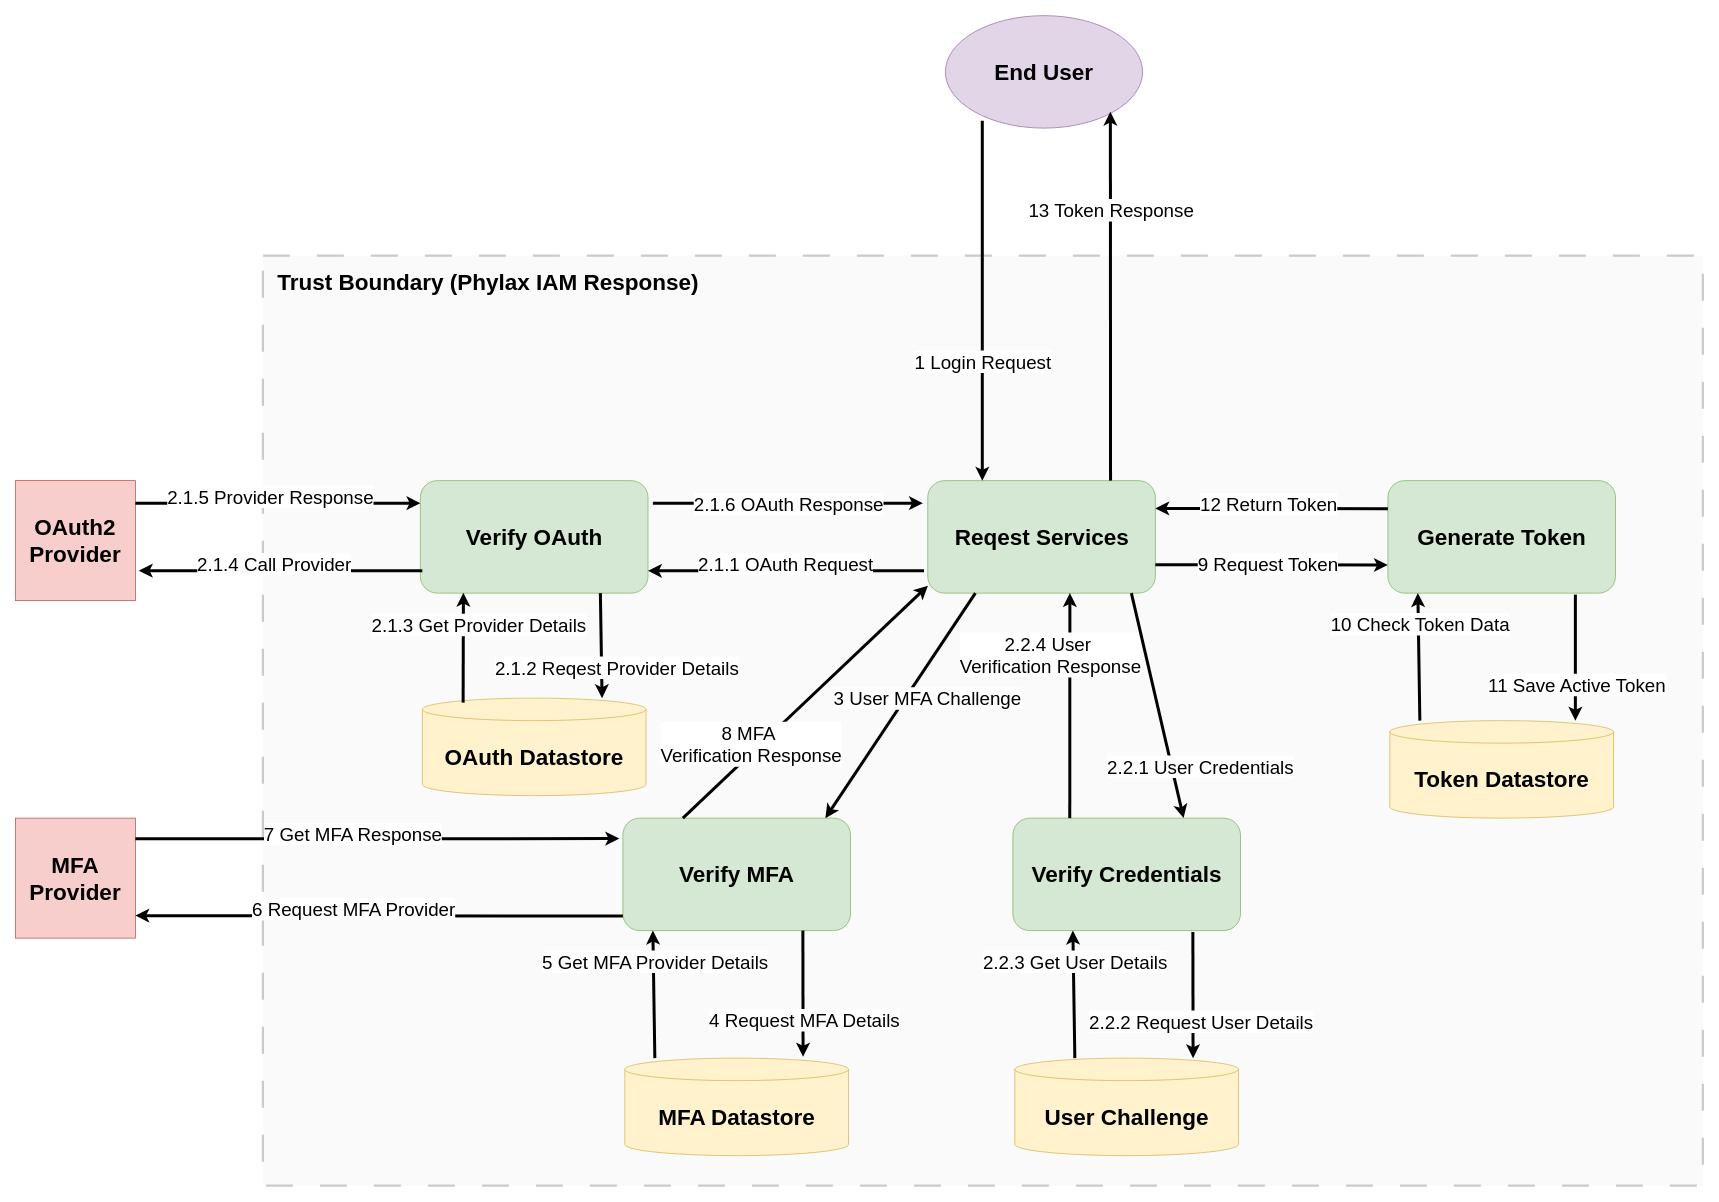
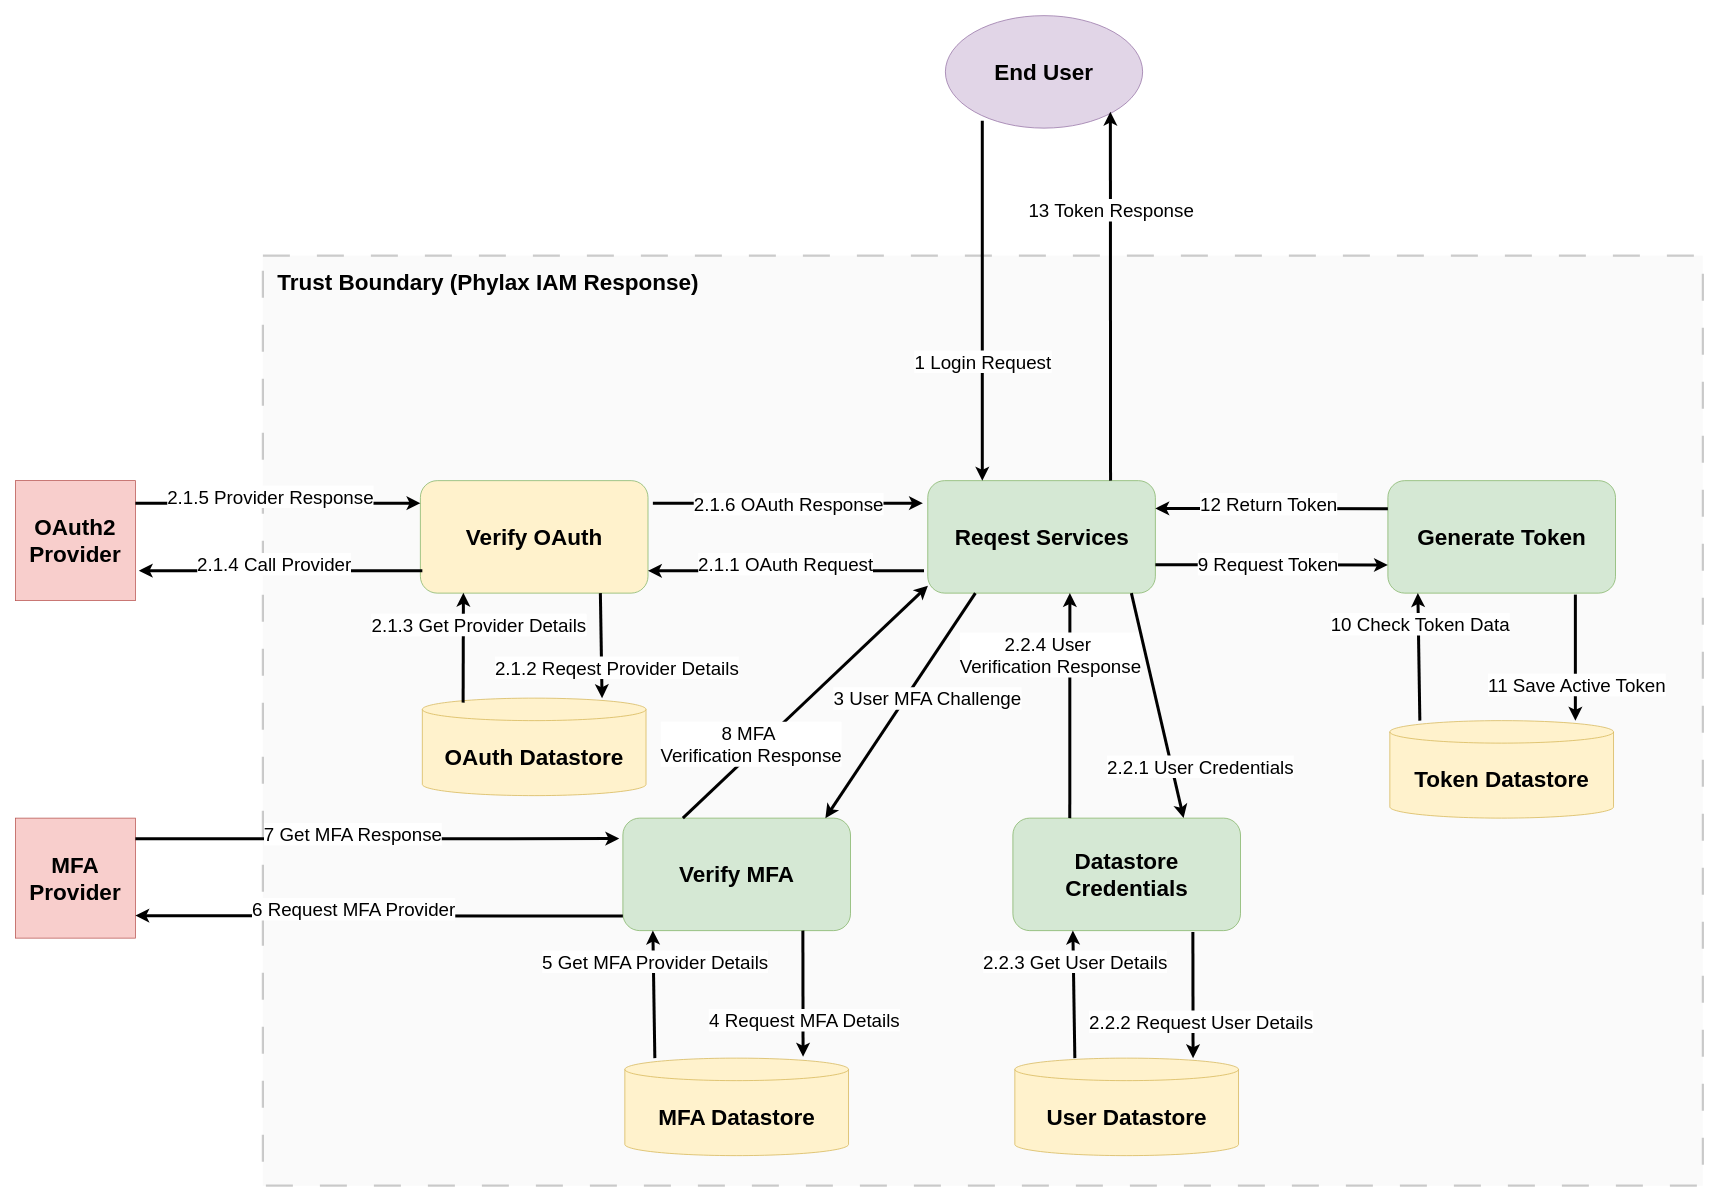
(534, 537) -> (534, 537)
(1127, 874) -> (1127, 874)
(1127, 1116) -> (1127, 1116)
